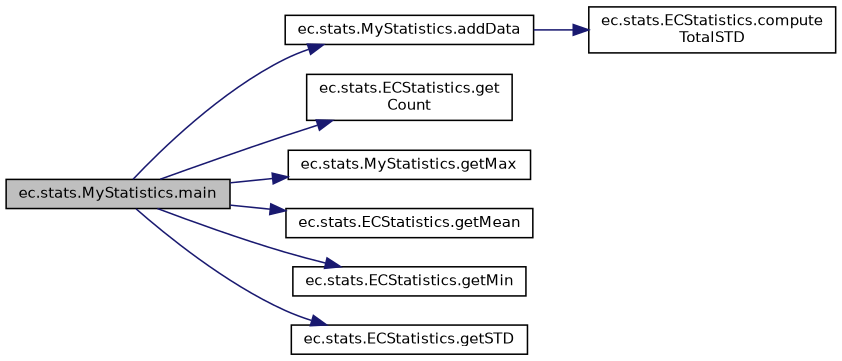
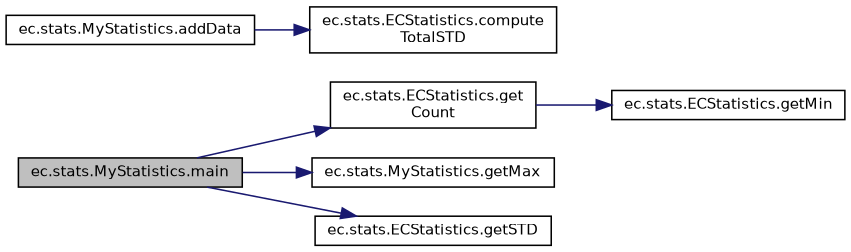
(214, 105) -> none
(409, 223) -> none
(241, 238) -> (566, 105)
